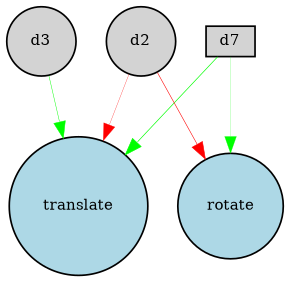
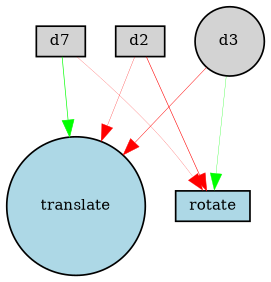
(141, 41) -> (140, 41)
(231, 97) -> (138, 113)
(54, 99) -> (178, 98)
none -> (221, 125)
(231, 206) -> (213, 206)
